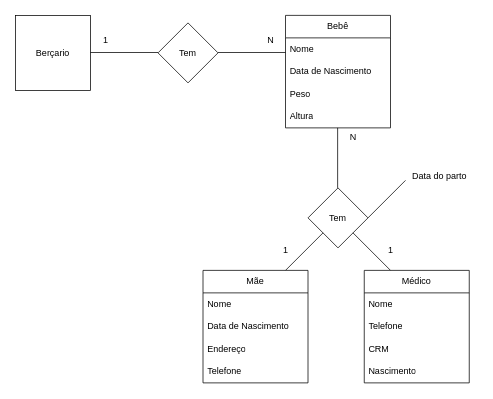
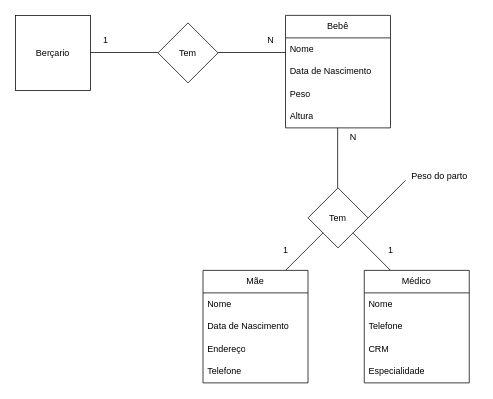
(440, 177) -> (440, 177)
(393, 372) -> (398, 372)
